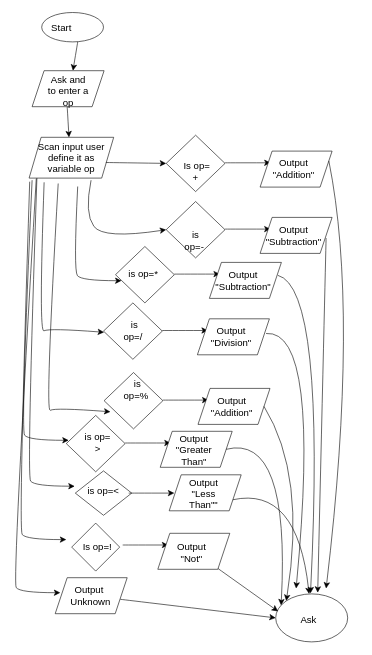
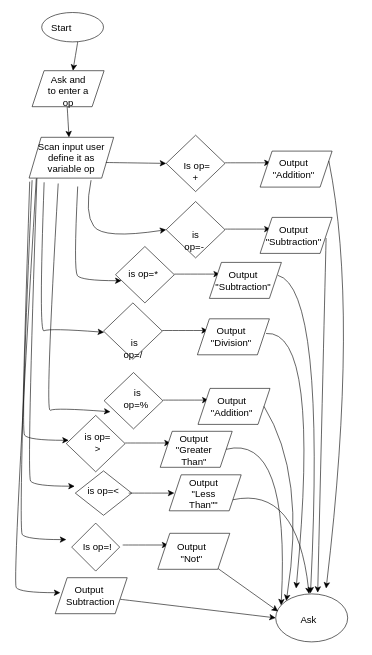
(133, 331) -> (133, 349)
(136, 390) -> (136, 399)
(91, 596) -> (91, 596)
